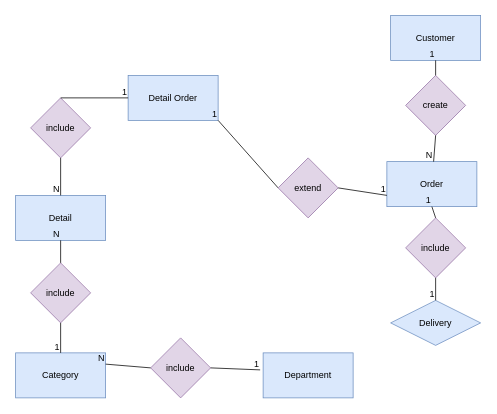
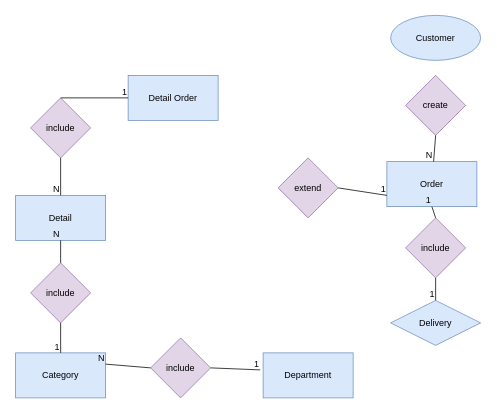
(435, 38) -> (435, 38)
(435, 68) -> none
(248, 154) -> none
